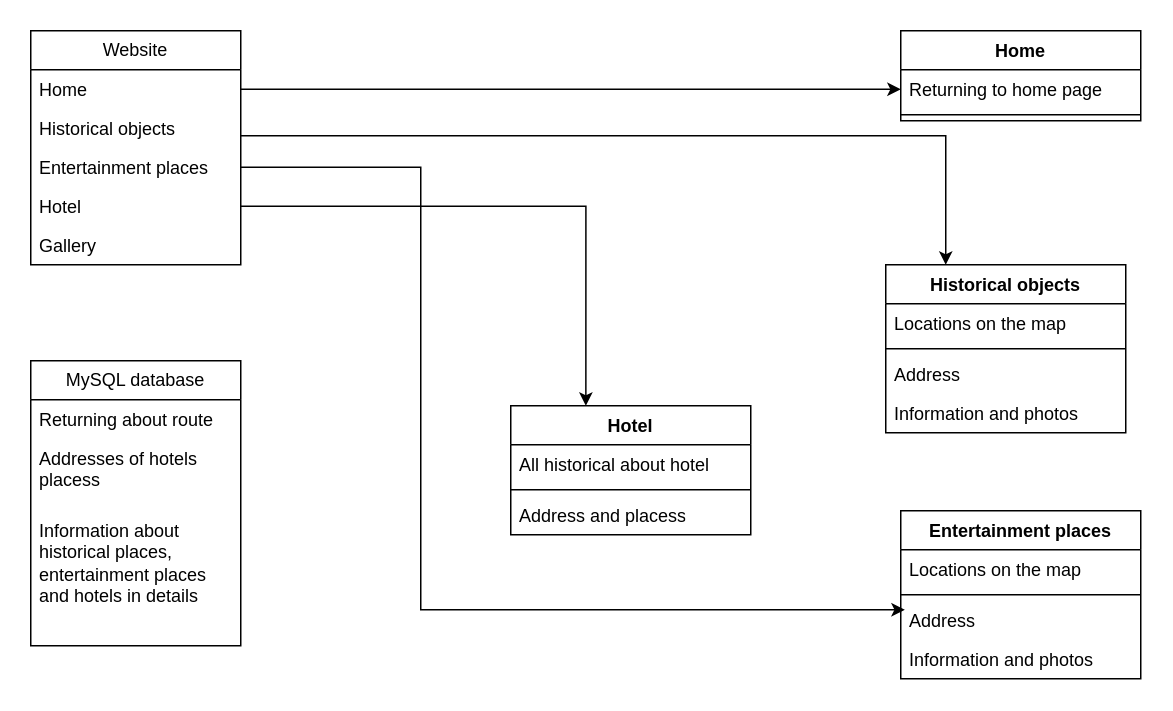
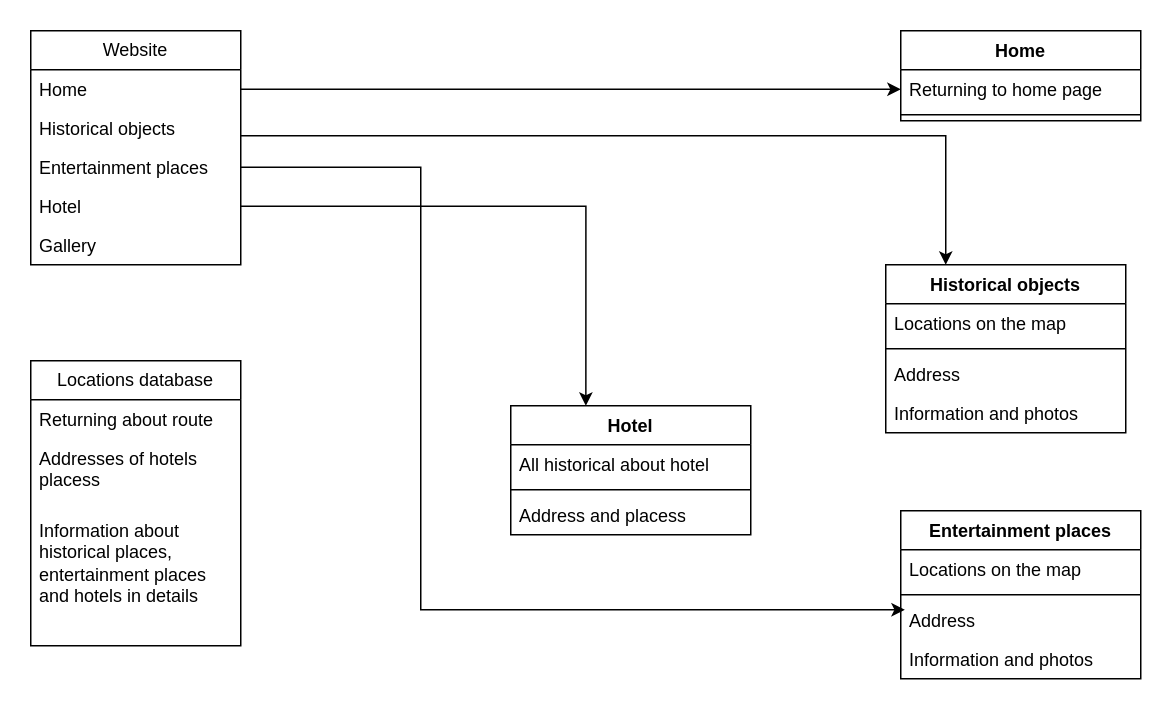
(136, 380) -> (136, 380)
